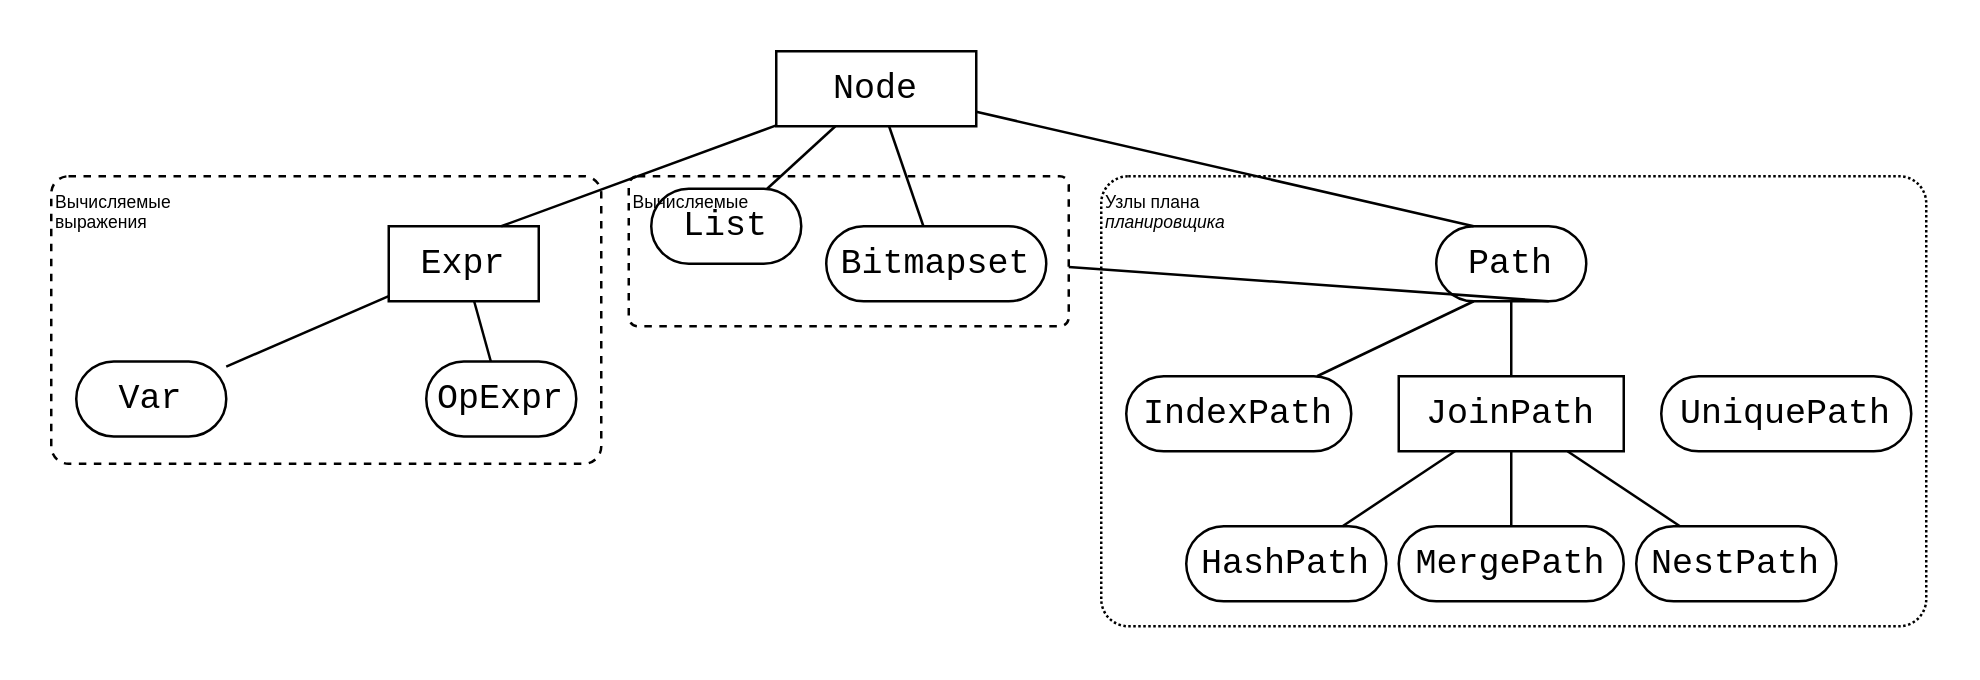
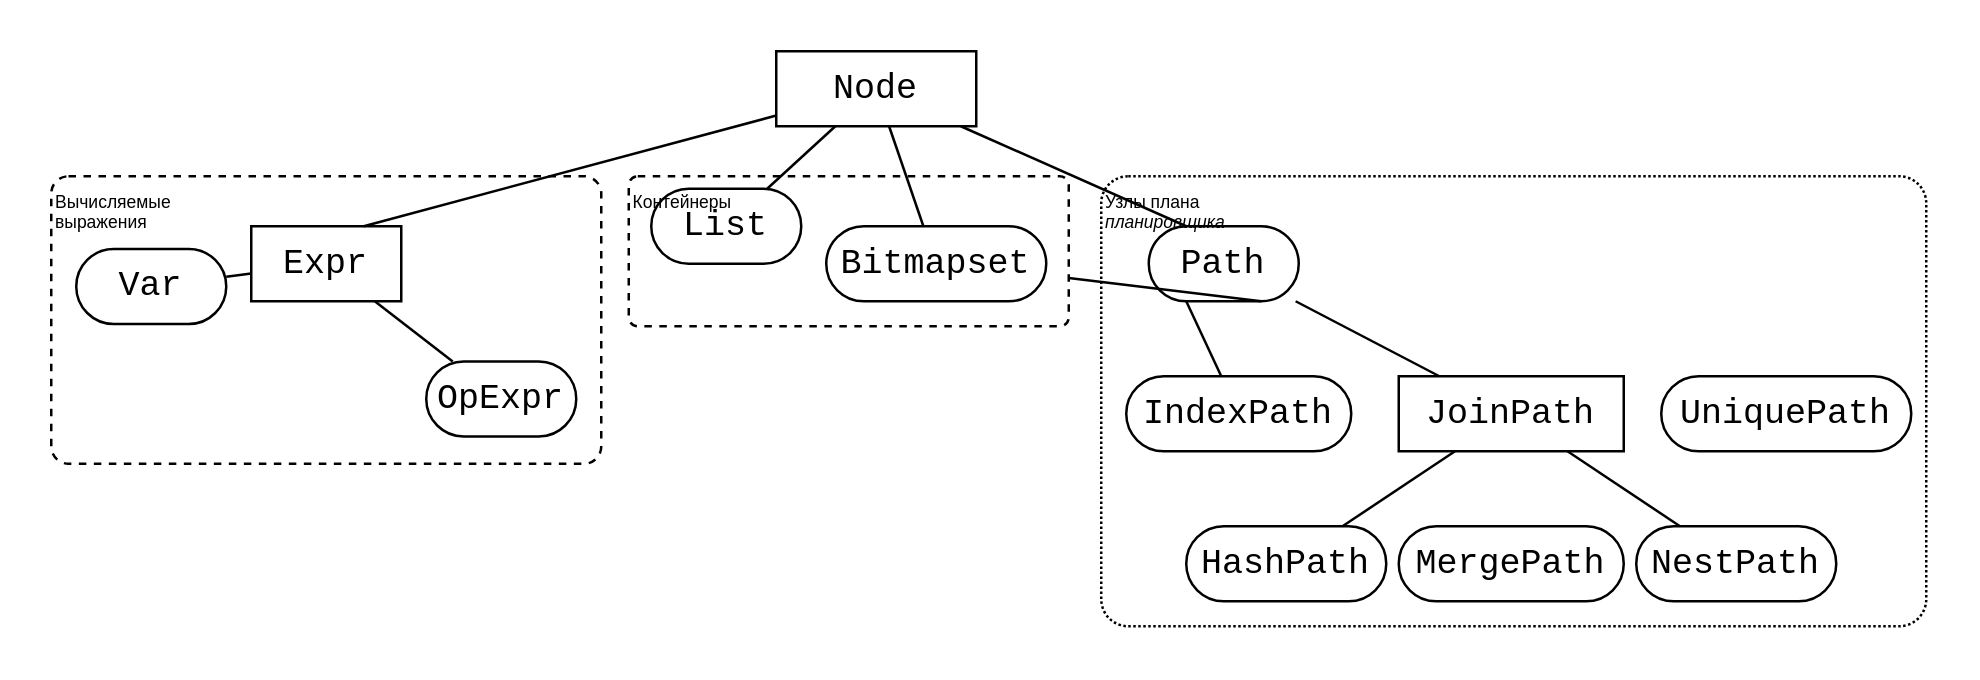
(688, 204) -> (683, 204)
(464, 264) -> (326, 264)
(1511, 264) -> (1224, 264)
(151, 399) -> (151, 286)
(1511, 488) -> none
